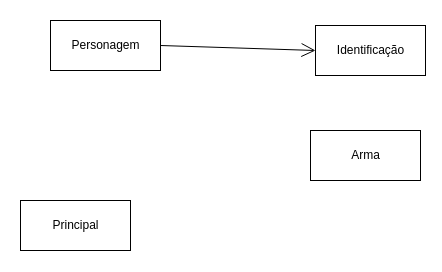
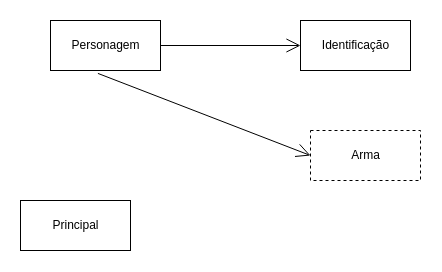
(371, 51) -> (356, 46)
none -> (203, 114)
(366, 156) -> (366, 156)
